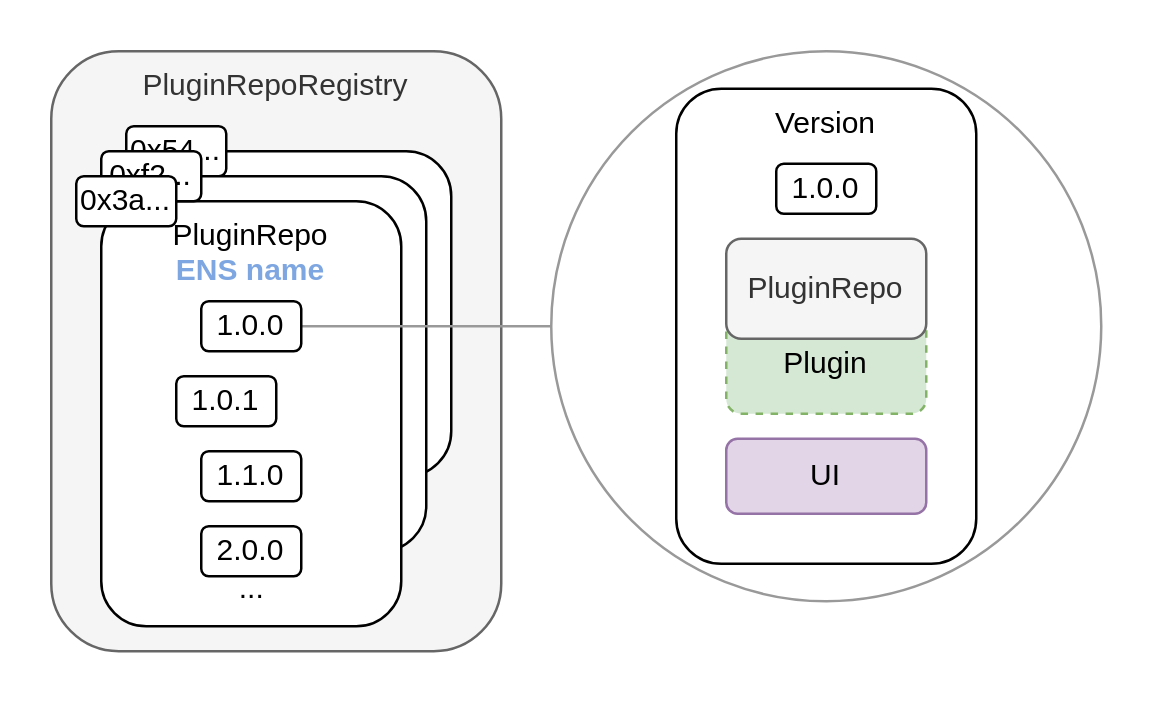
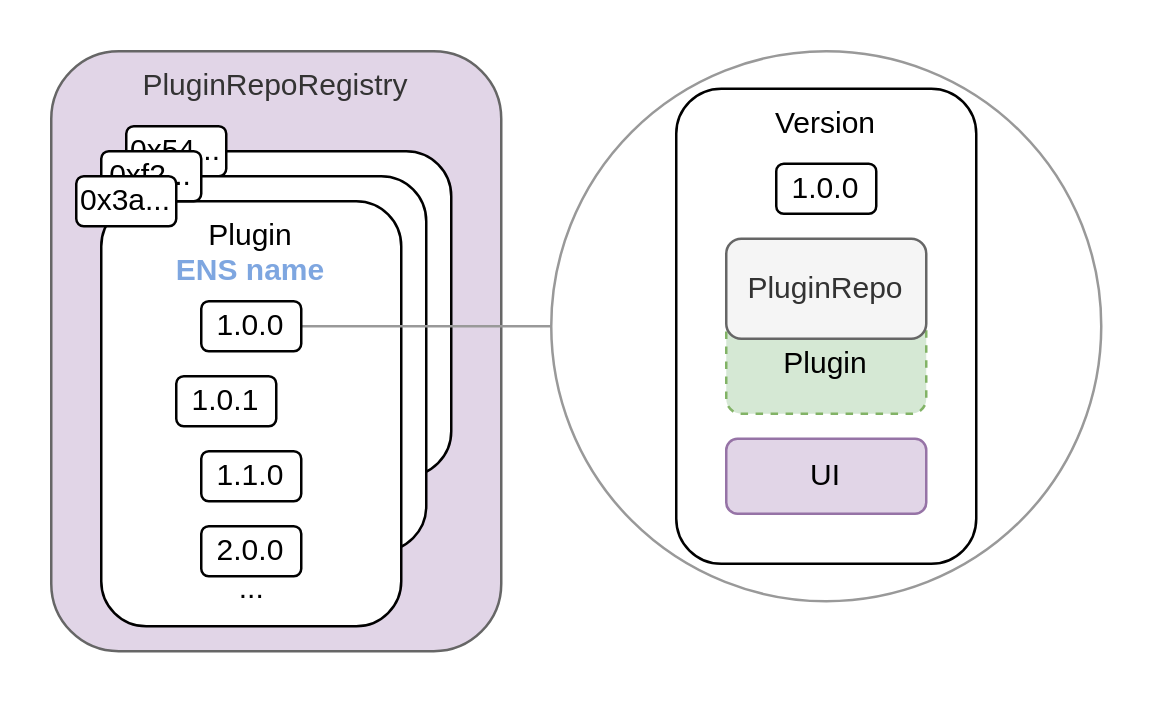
(276, 87) -> (276, 87)
(251, 255) -> (251, 255)
